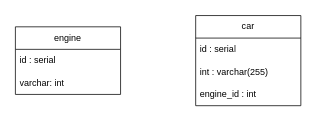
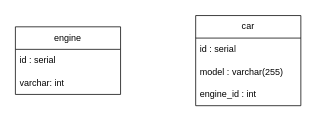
(241, 72) -> (246, 72)
